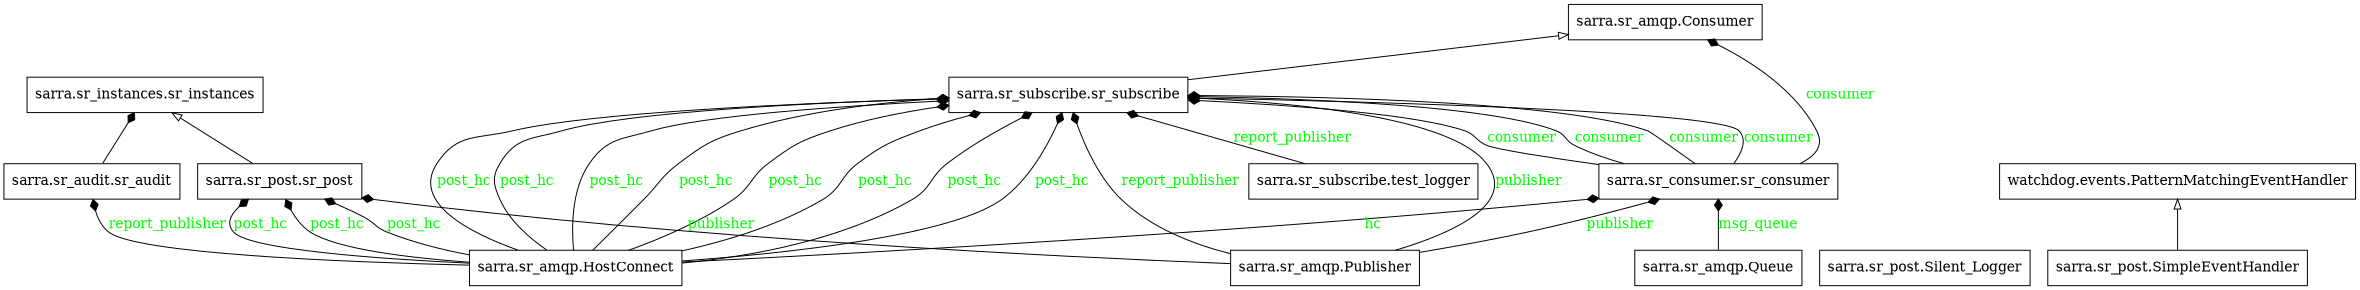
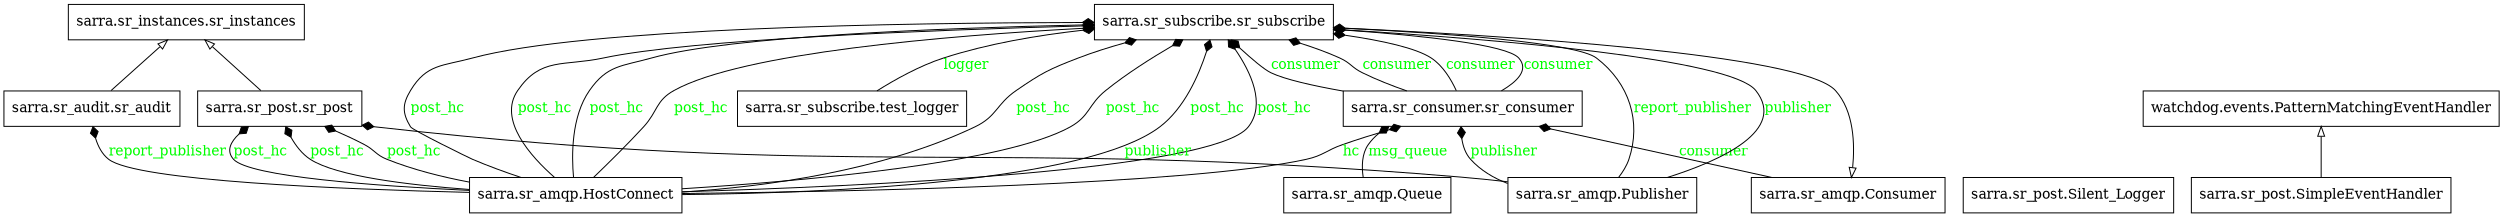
(1790, 95) -> (1661, 153)
(1293, 138) -> (966, 65)
(115, 143) -> (135, 69)
